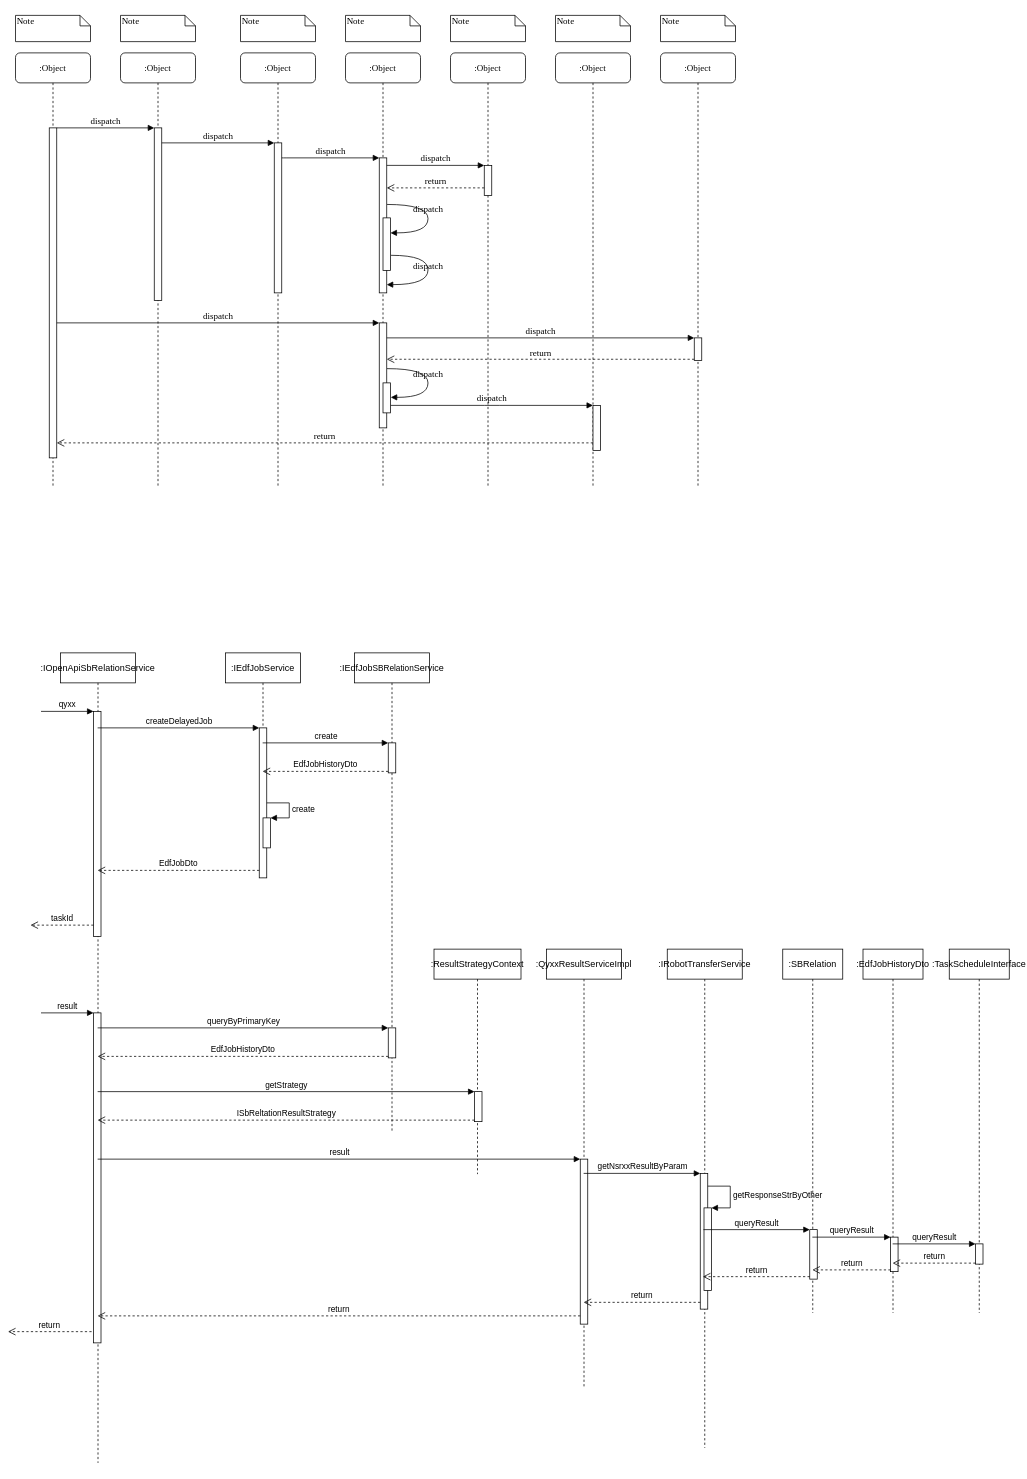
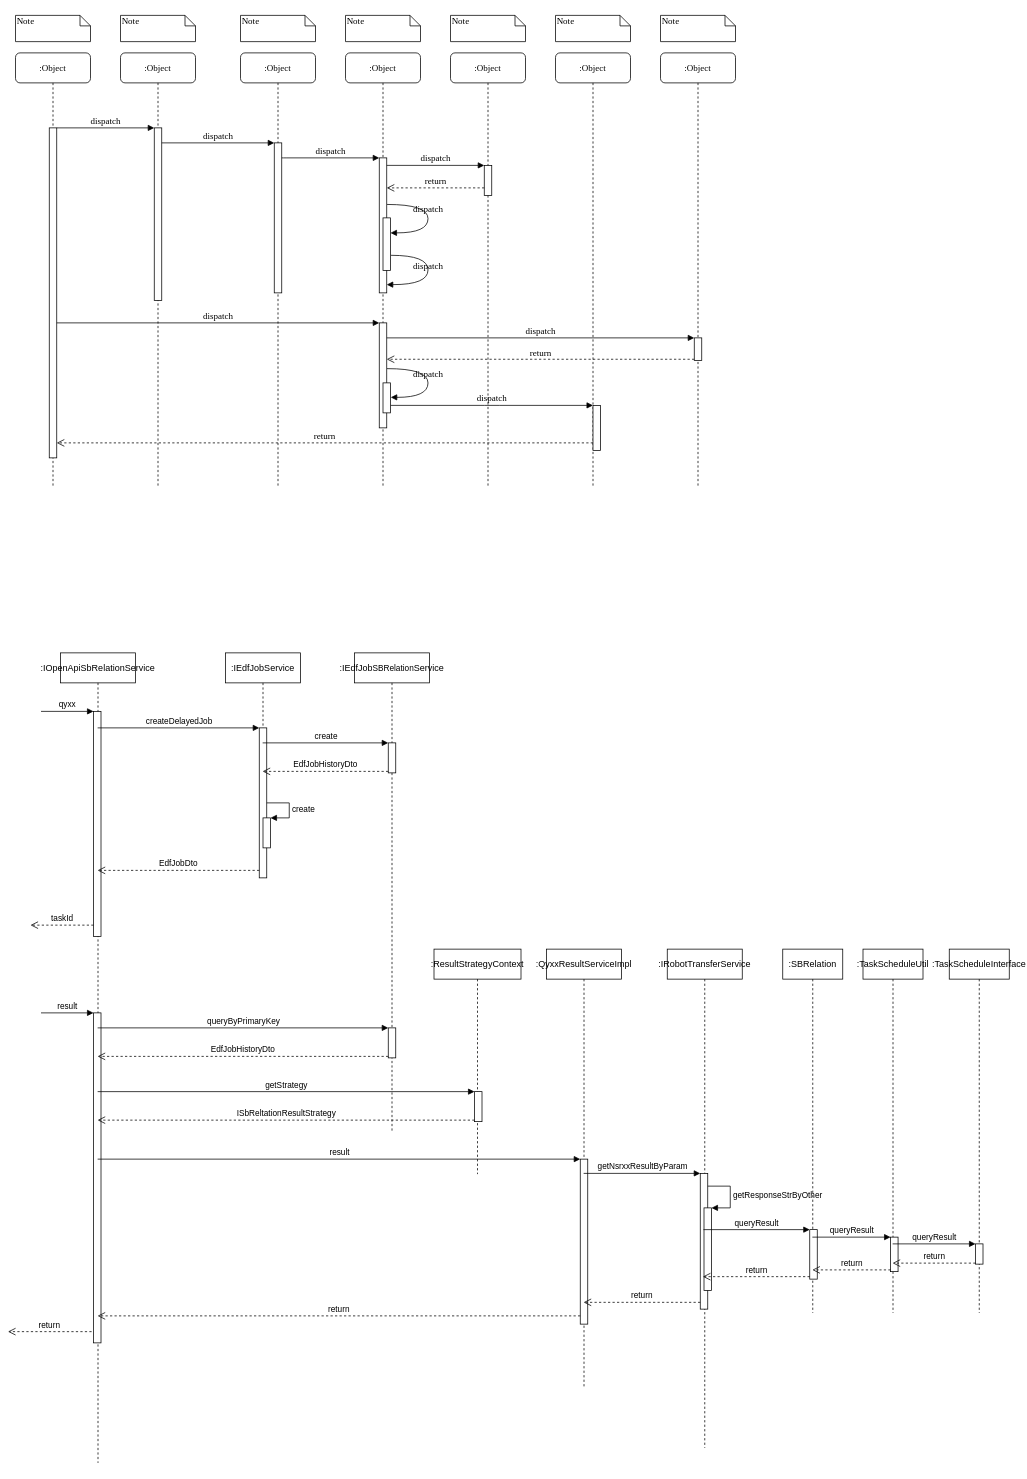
(893, 964) -> (893, 964)
